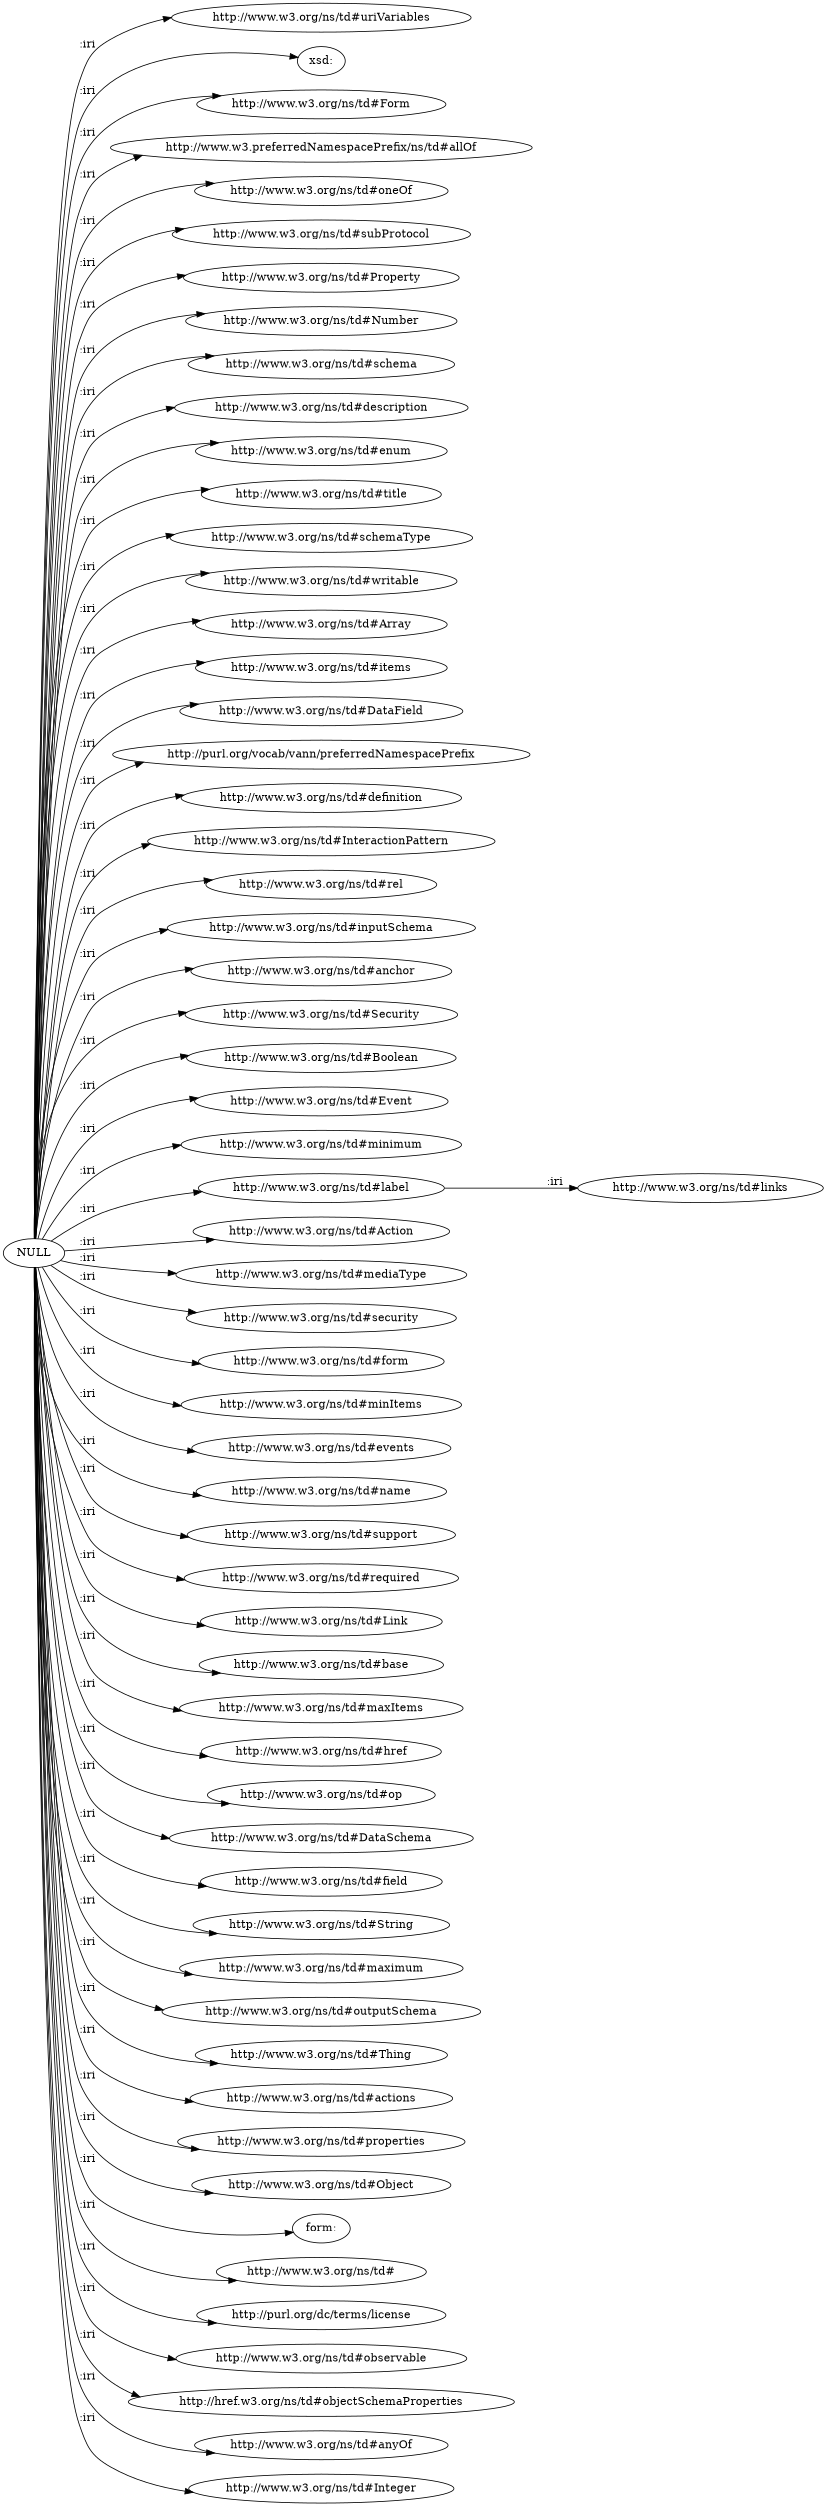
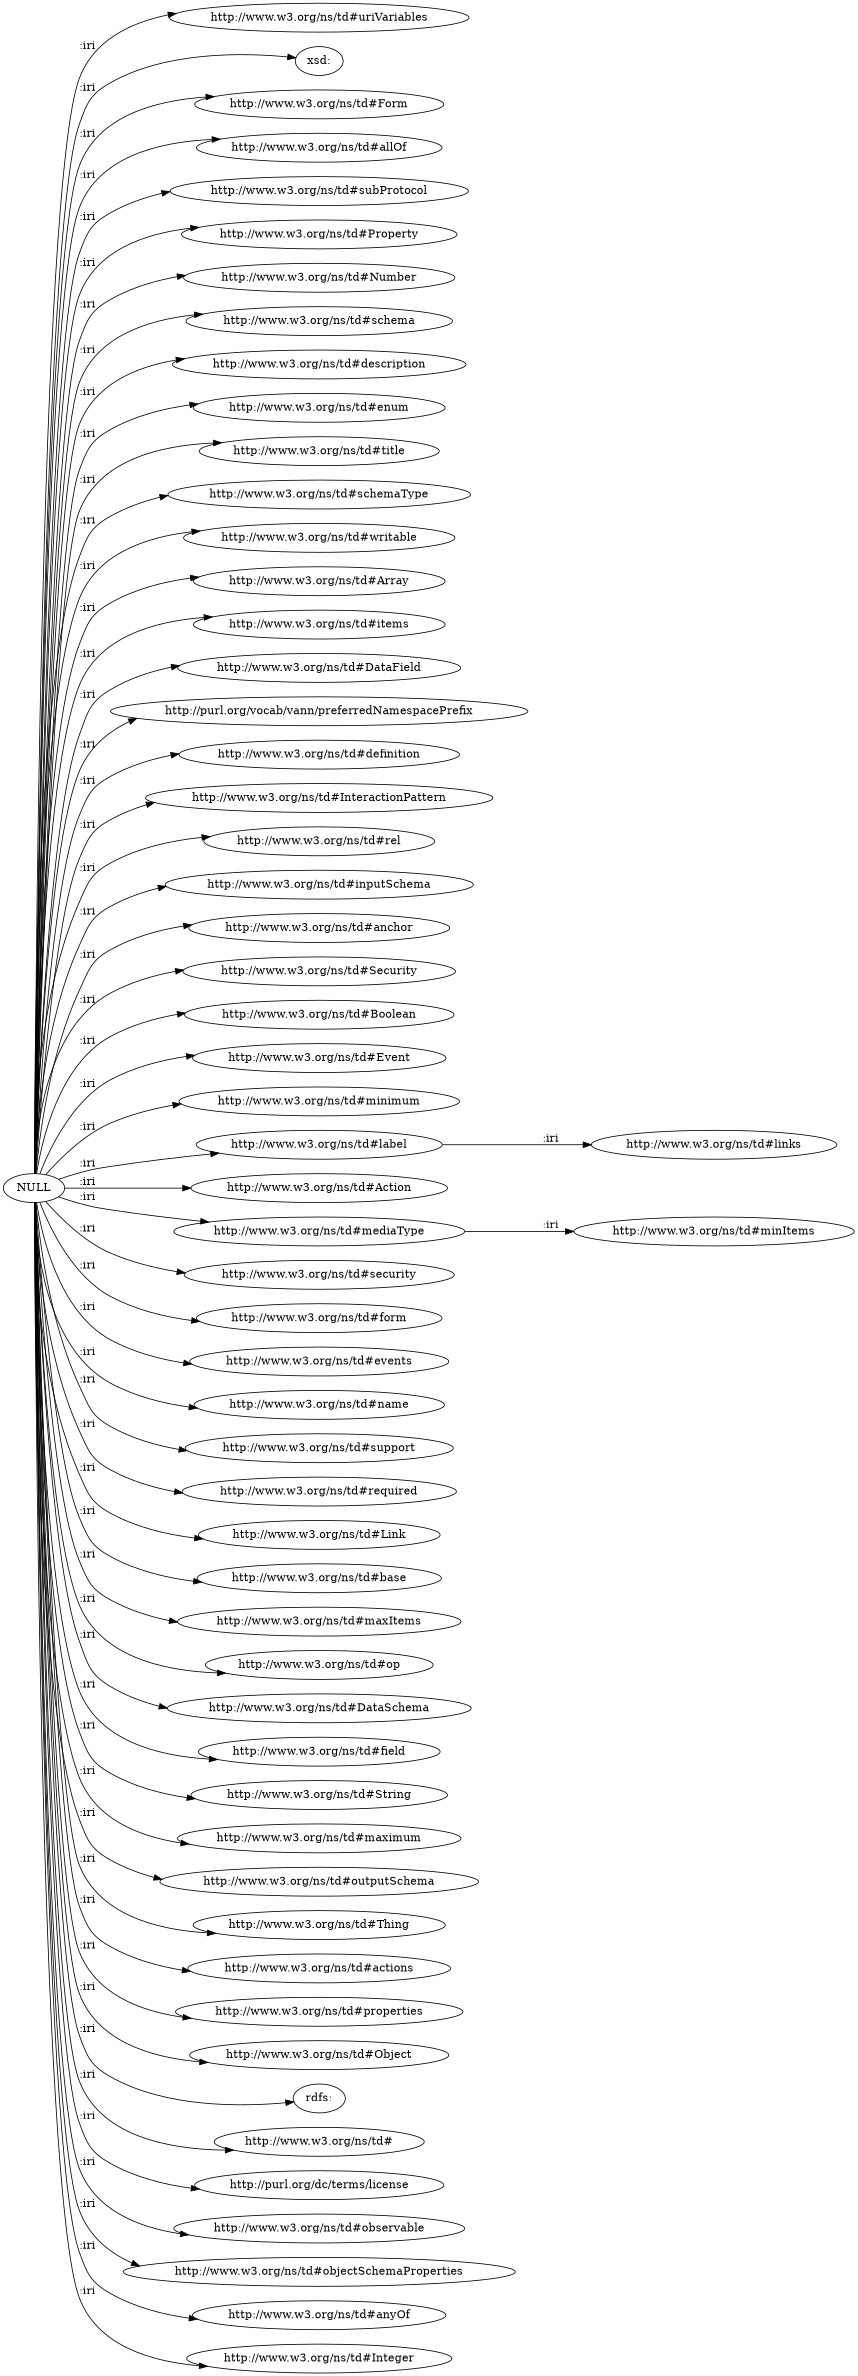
(321, 148) -> (319, 148)
(321, 191) -> none
(82, 1360) -> (515, 1231)
(321, 1752) -> none
(321, 2229) -> (319, 2098)
(321, 2402) -> (319, 2272)
